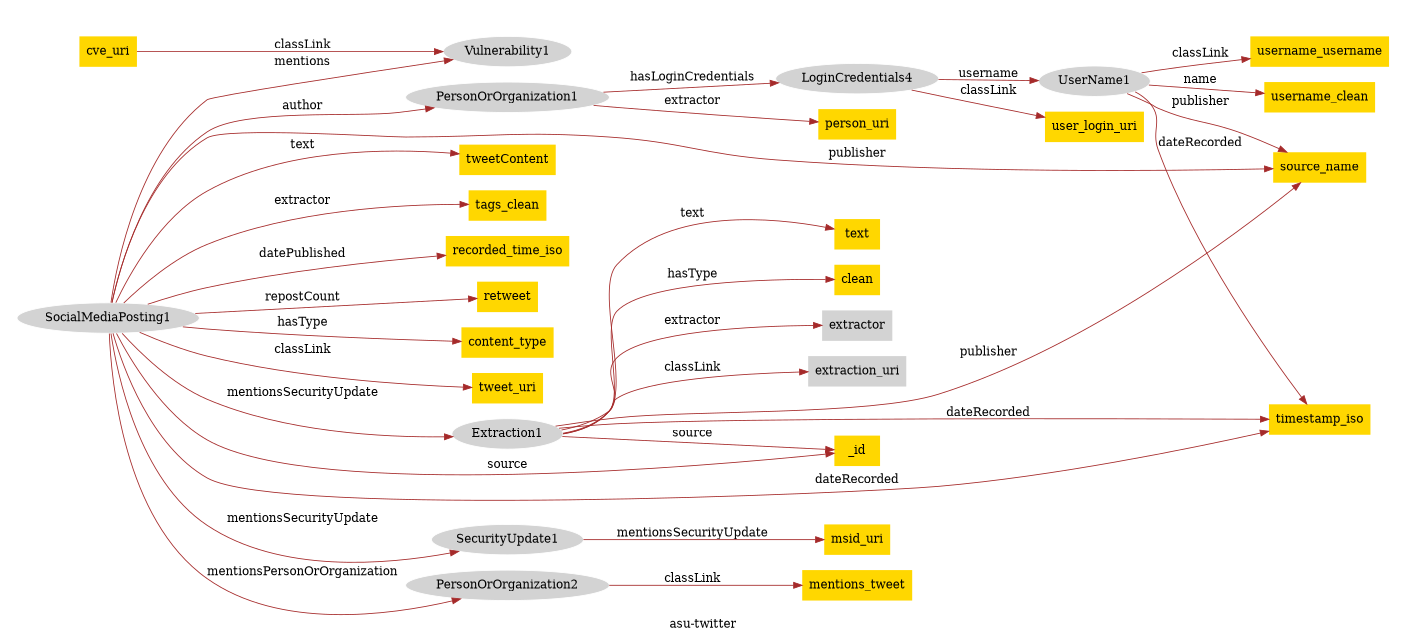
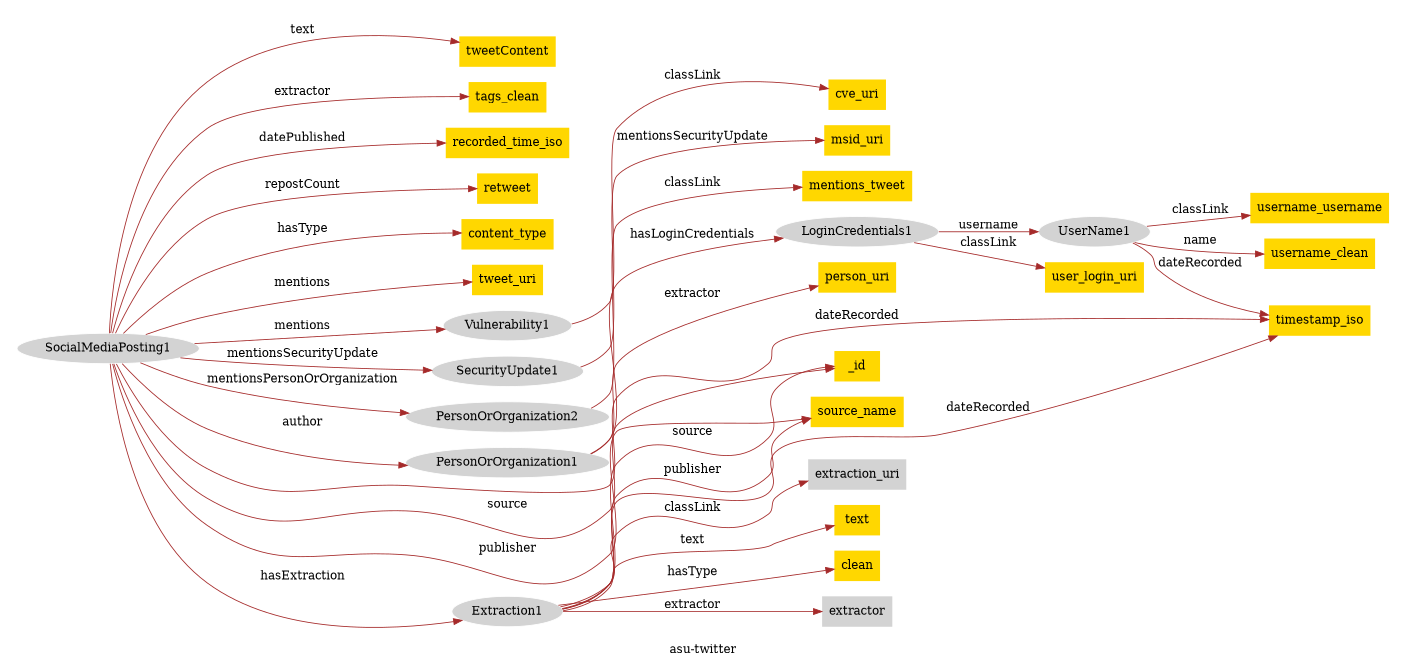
(286, 52) -> (616, 130)
(857, 79) -> (857, 232)
(1203, 122) -> none
(303, 350) -> (303, 283)
(303, 393) -> (303, 576)
